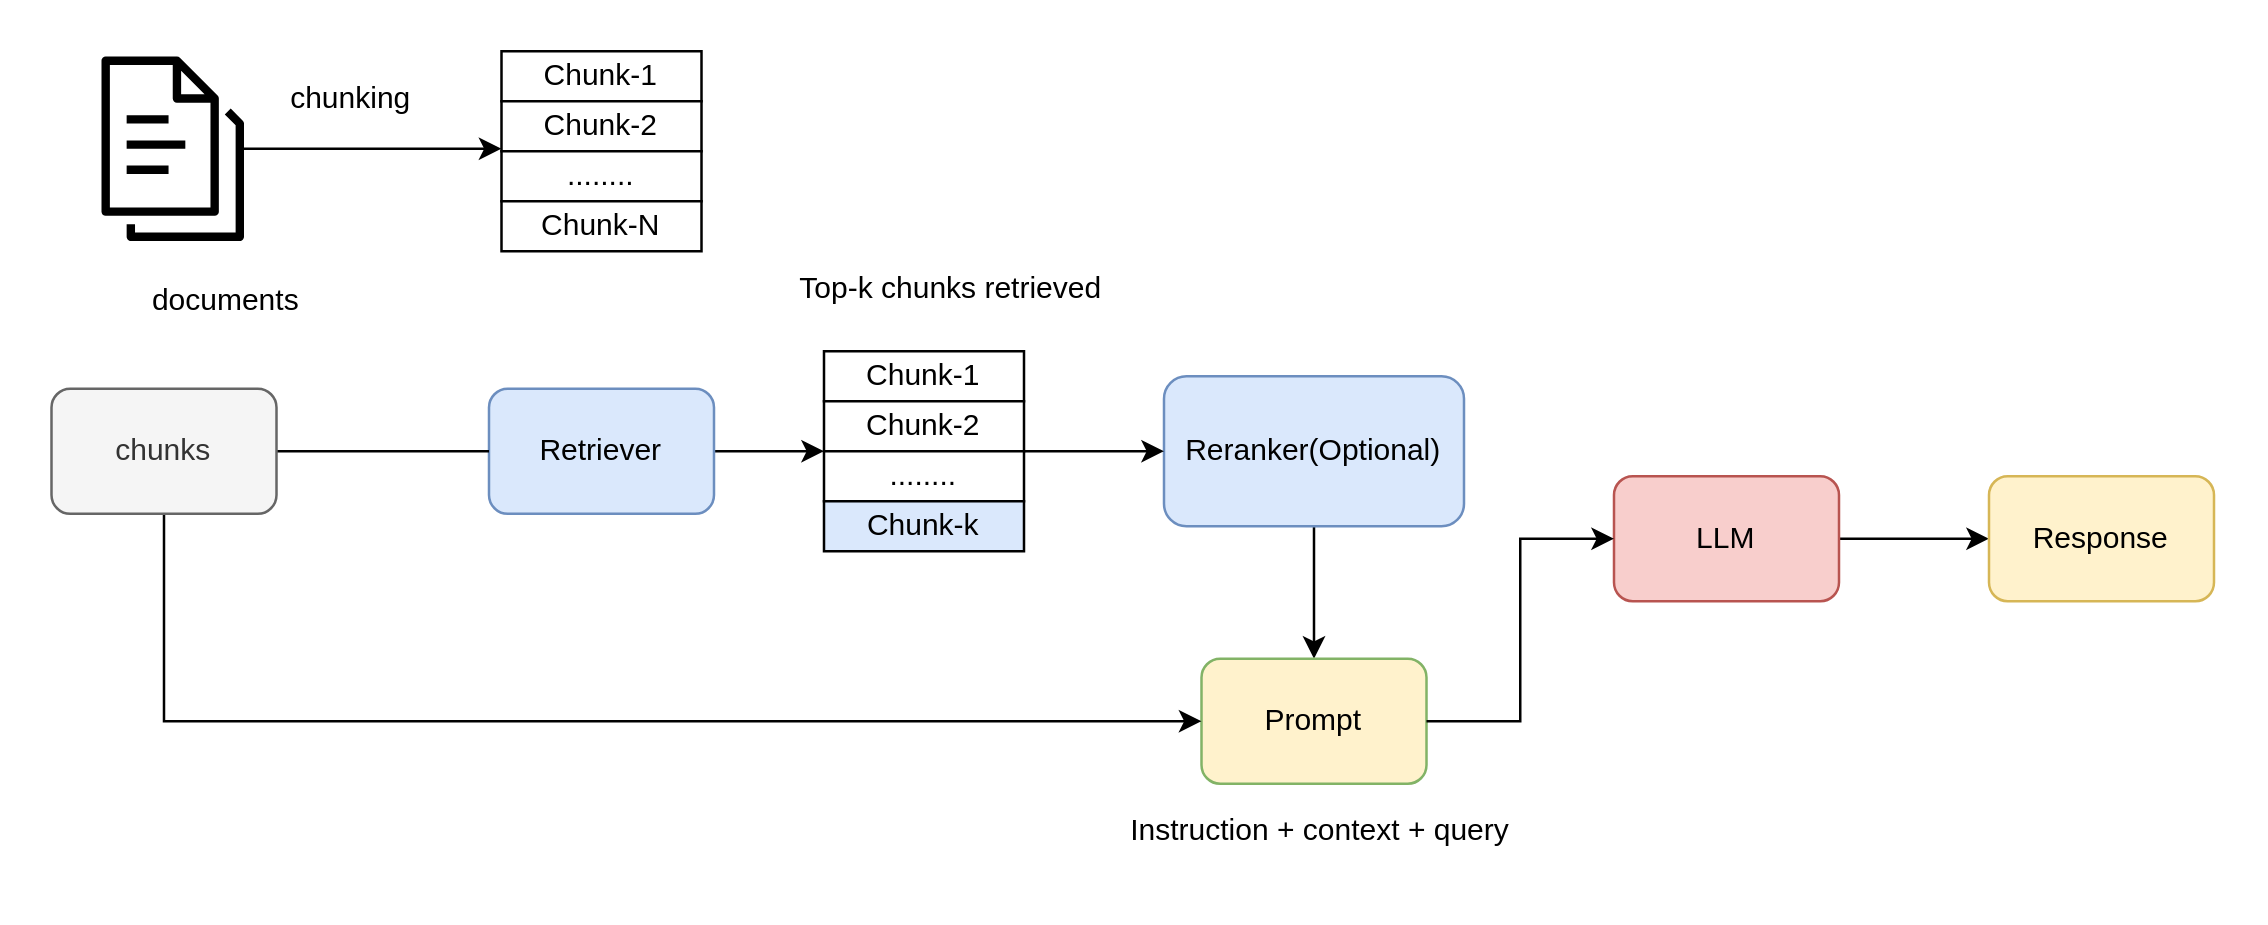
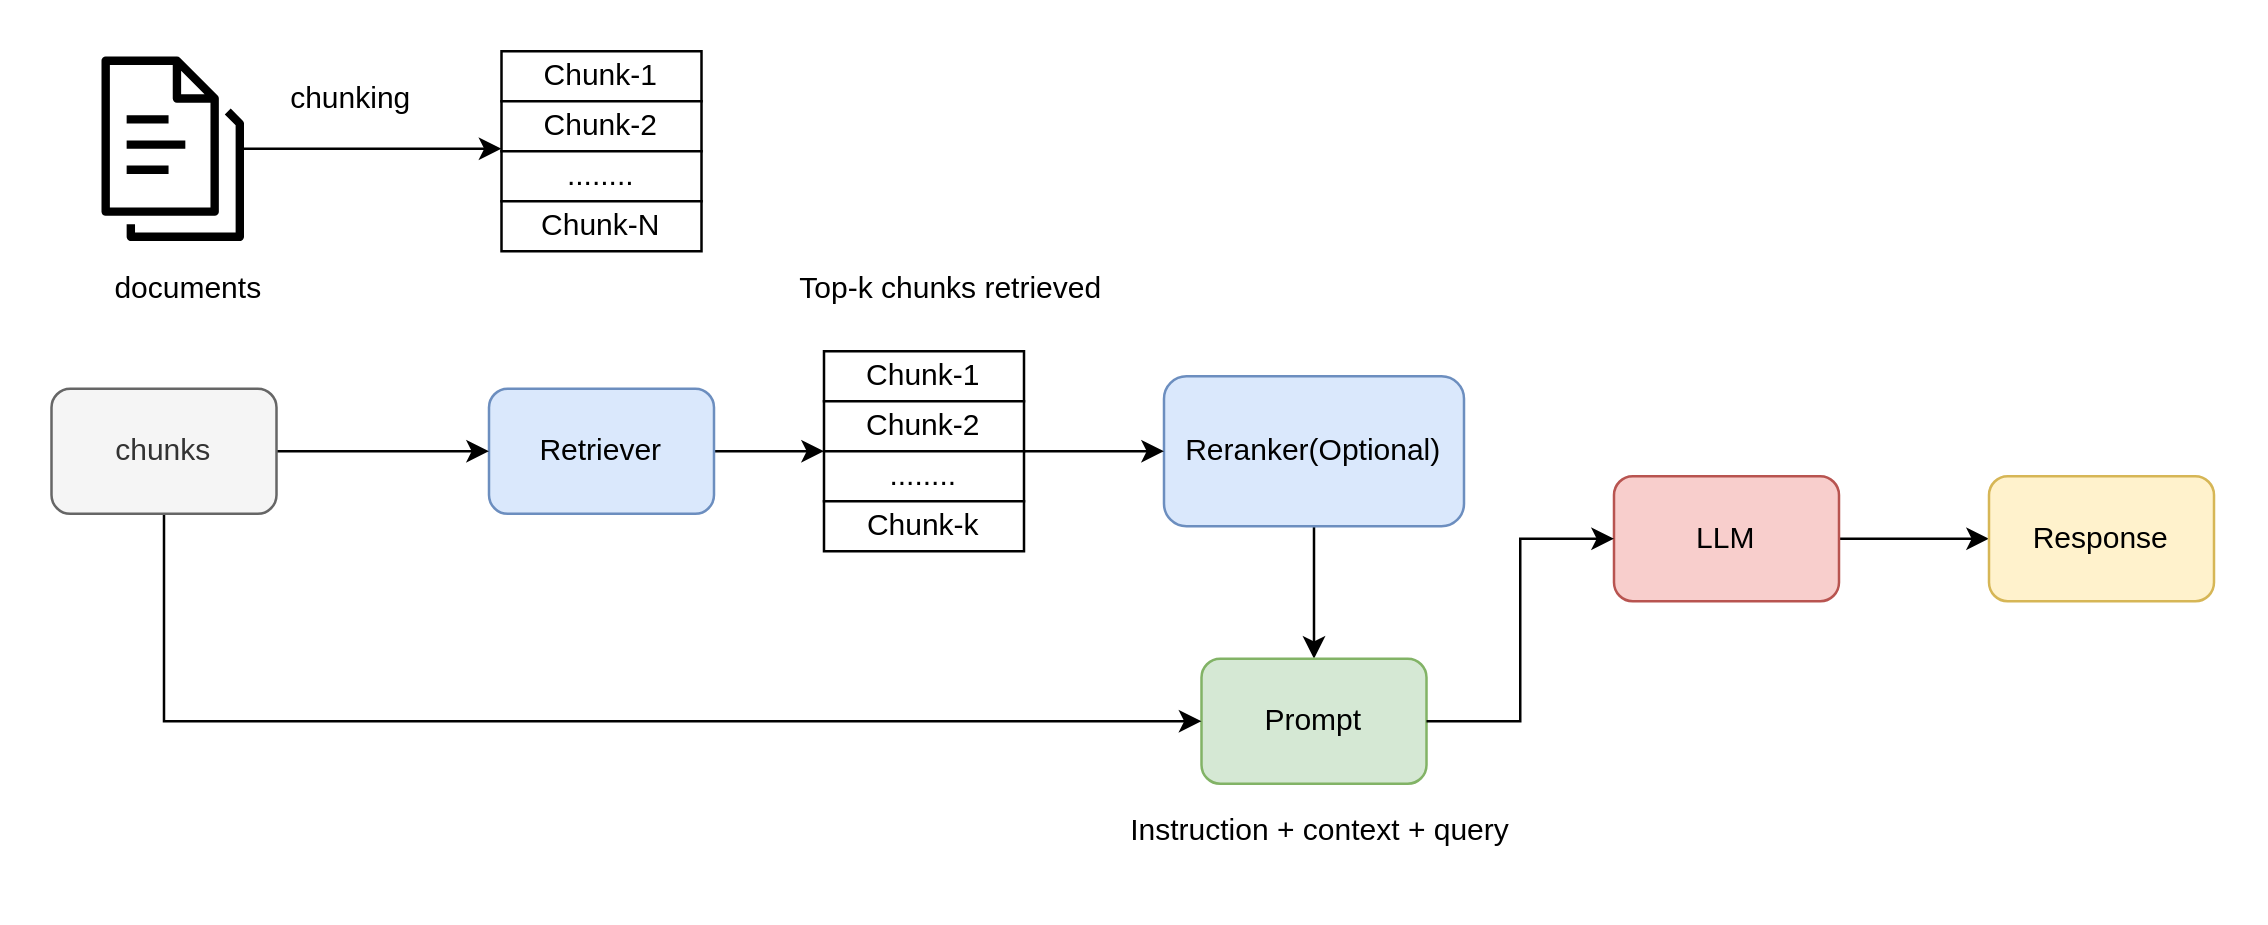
(226, 301) -> (189, 289)
(479, 451) -> (471, 451)
(924, 526) -> (924, 526)
(1314, 721) -> (1314, 721)
